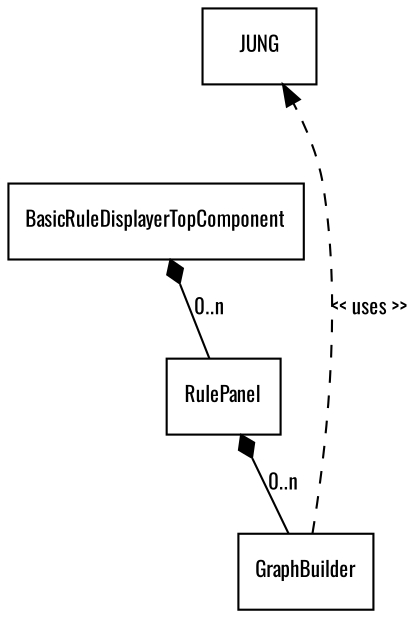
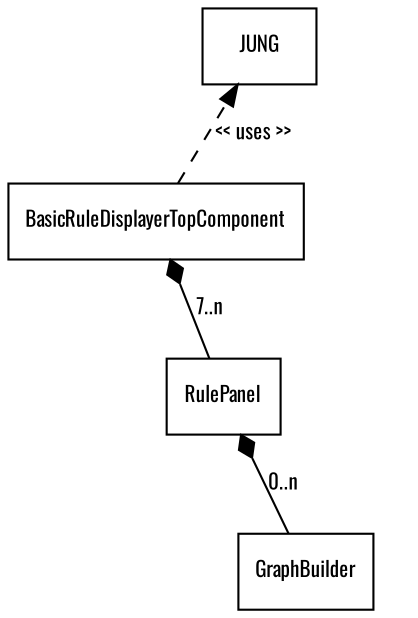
(210, 309) -> (210, 309)
(332, 316) -> (202, 143)
